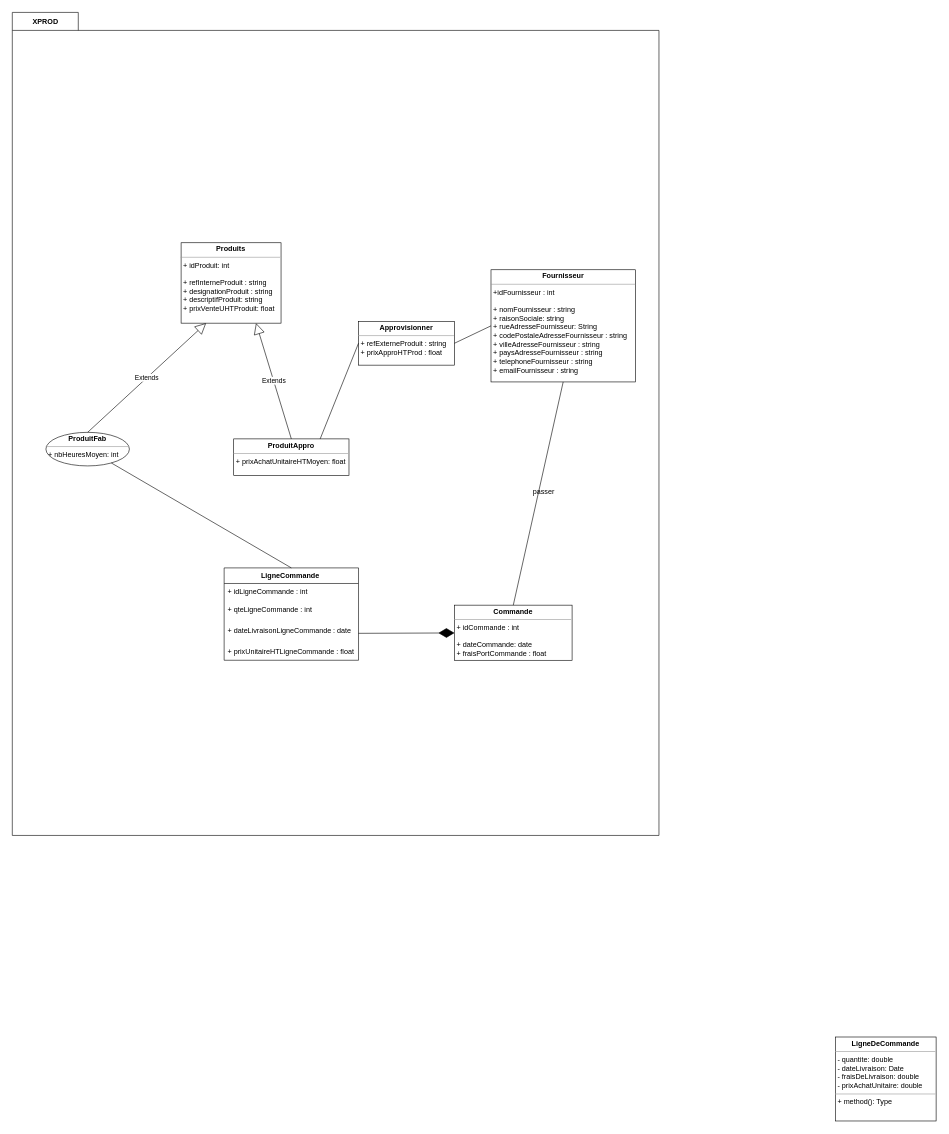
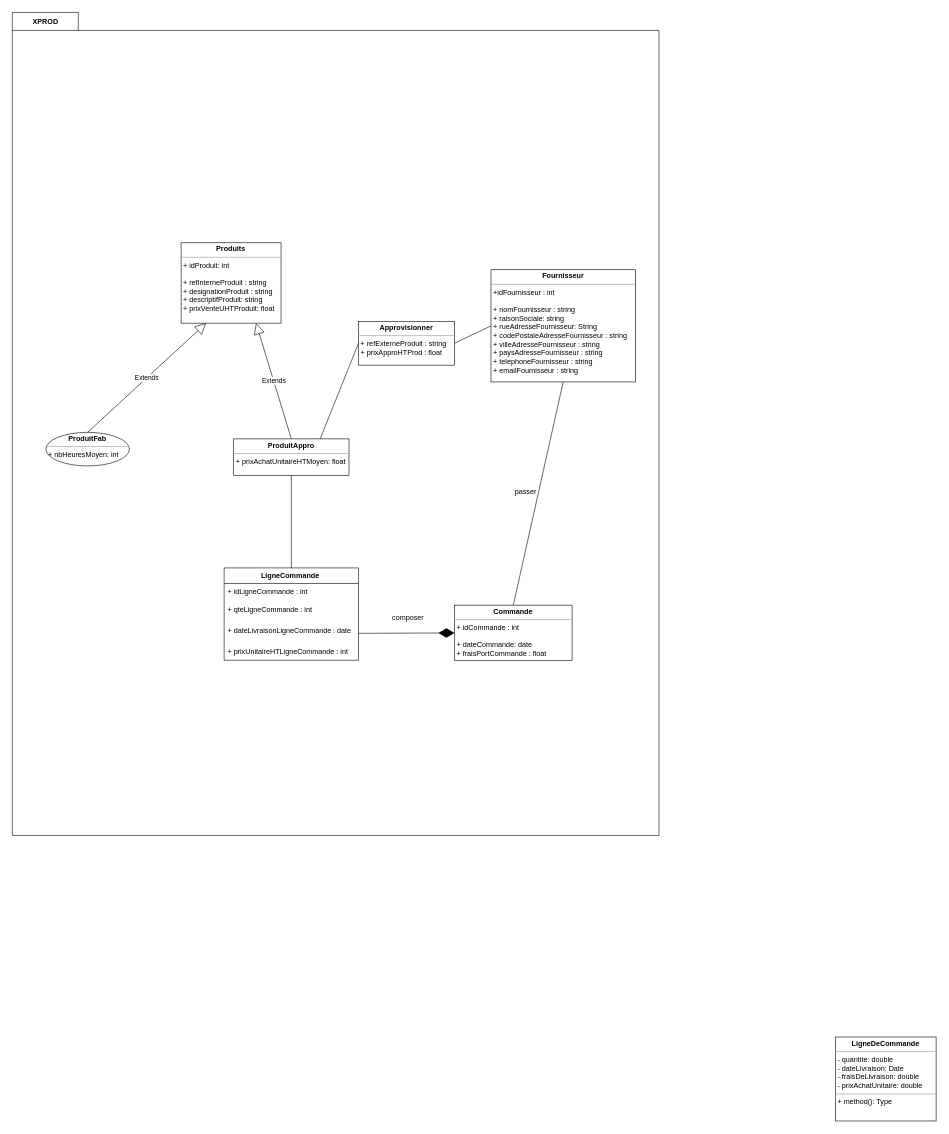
(544, 492) -> (526, 492)
(201, 515) -> (291, 522)
none -> (408, 618)
(294, 652) -> (290, 652)
